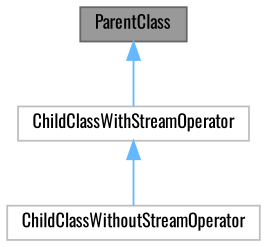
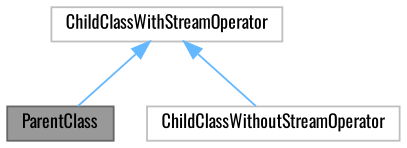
(134, 83) -> (107, 80)
